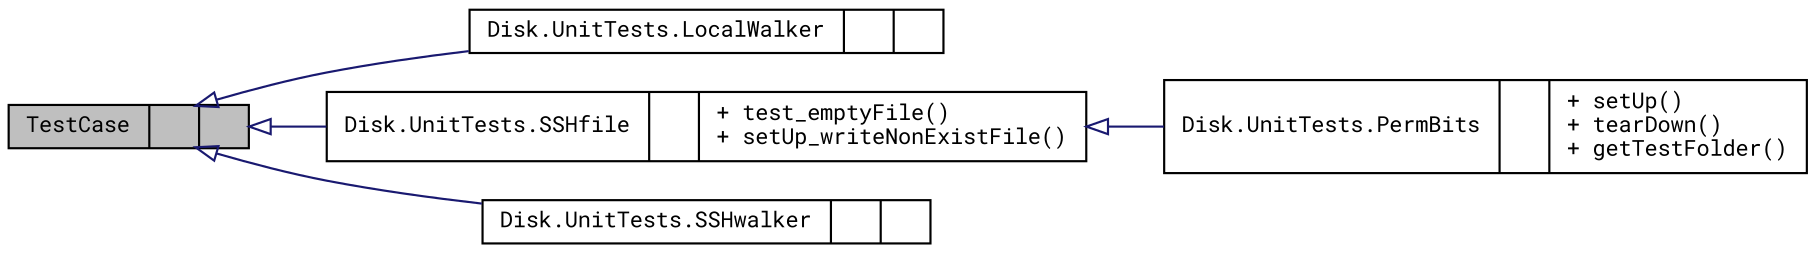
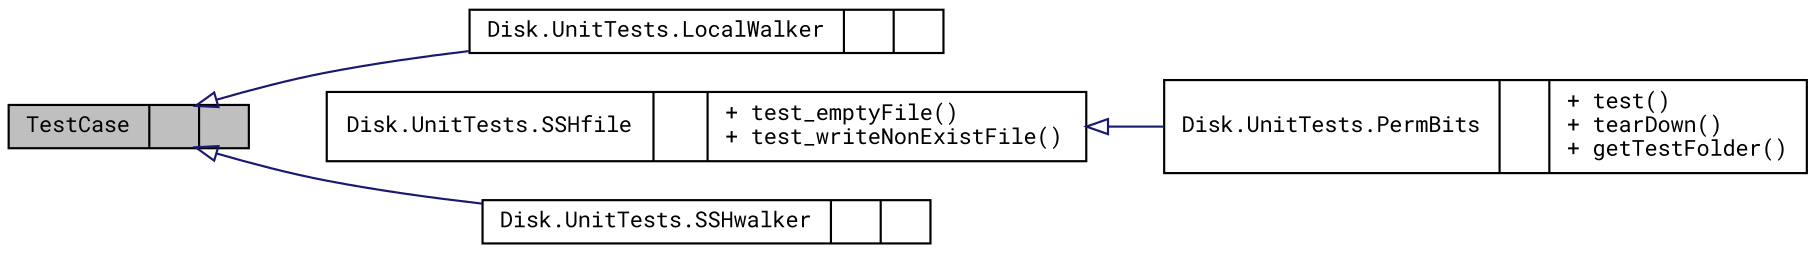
(1626, 102) -> (1620, 102)
(299, 127) -> none
(893, 137) -> (895, 137)
